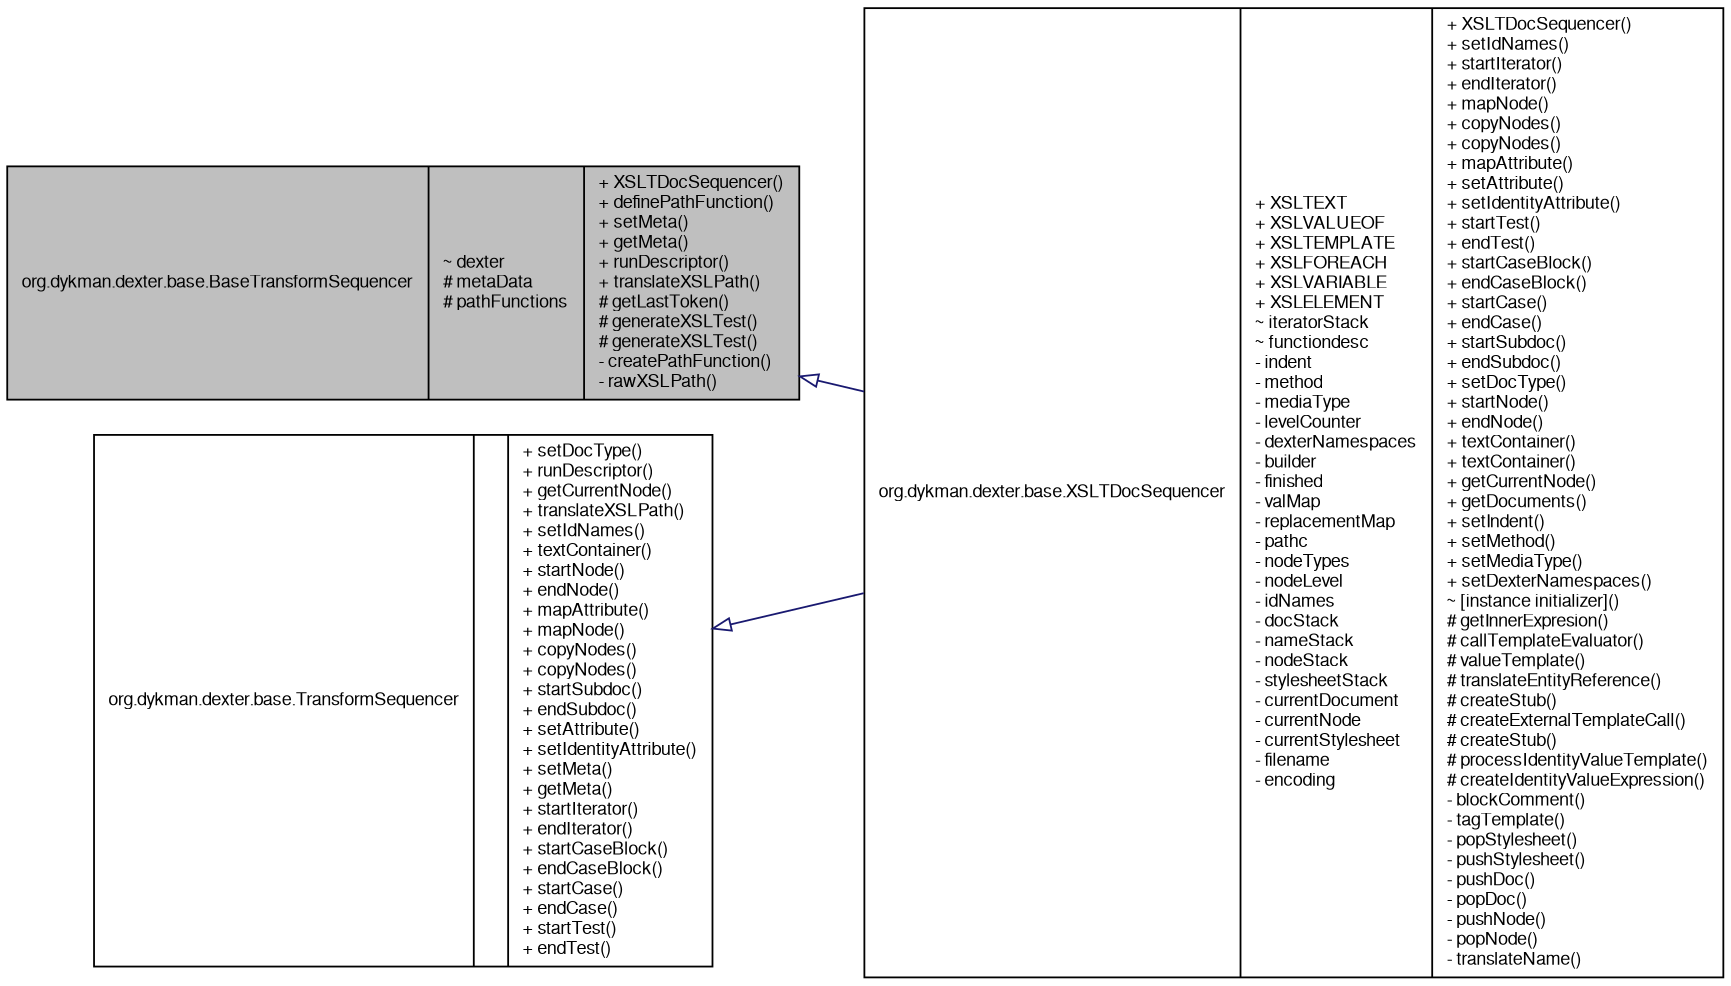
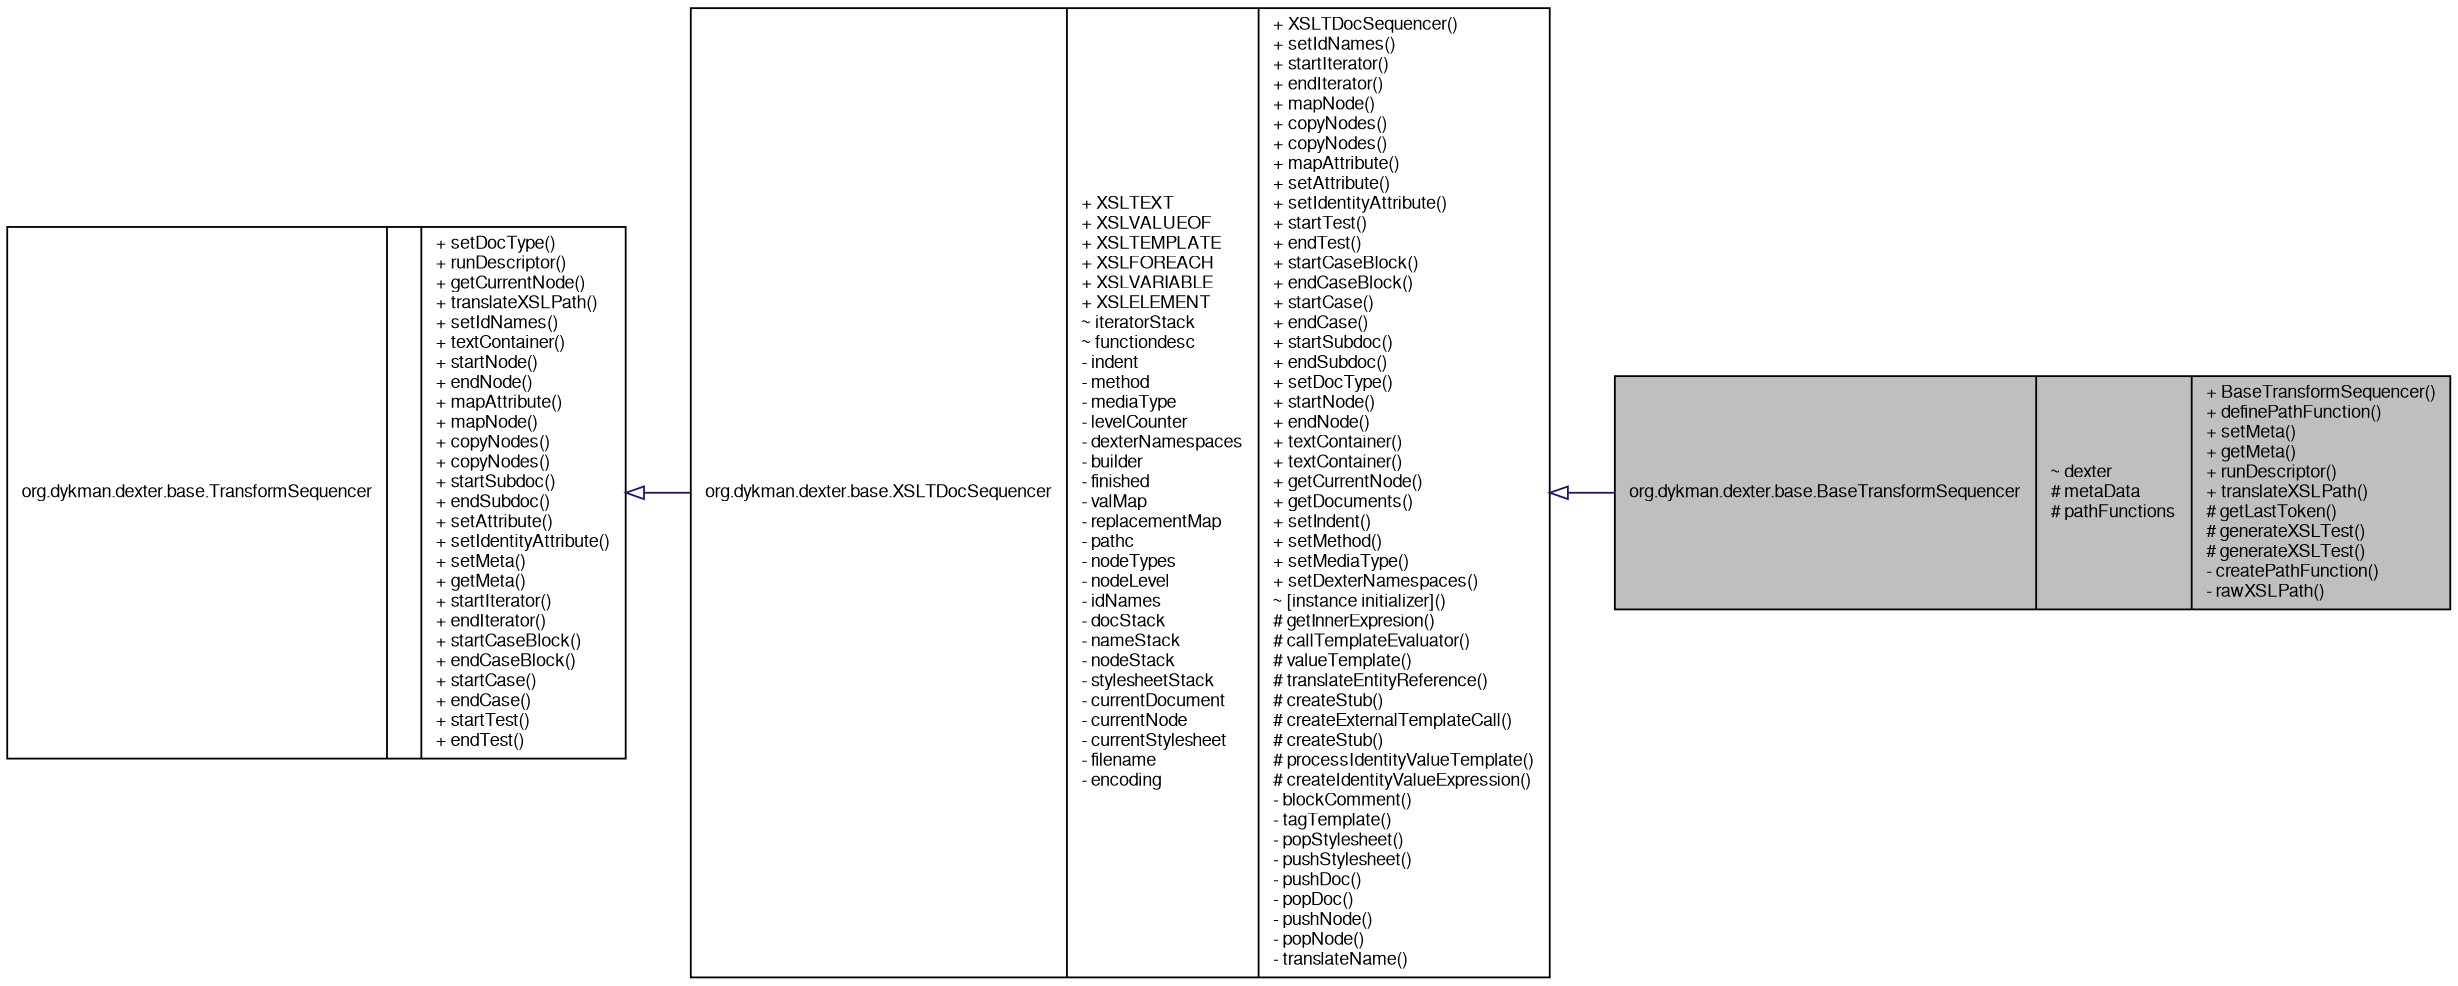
(692, 183) -> (2321, 392)
(841, 386) -> (1591, 493)
